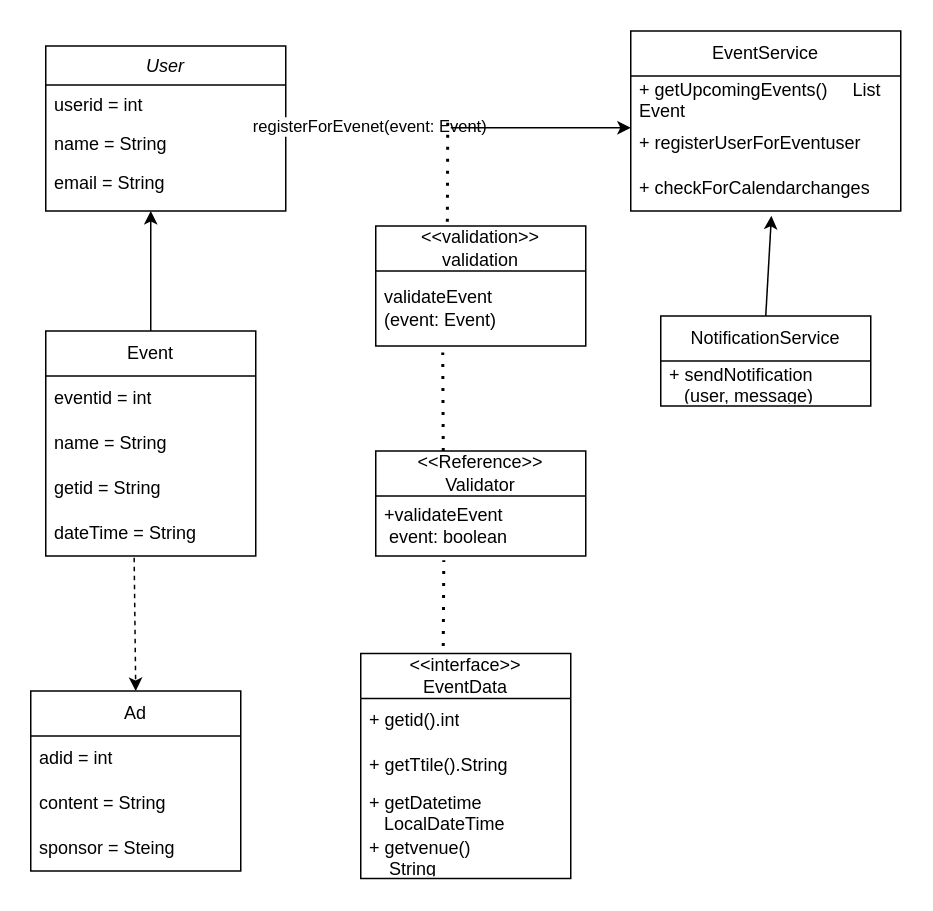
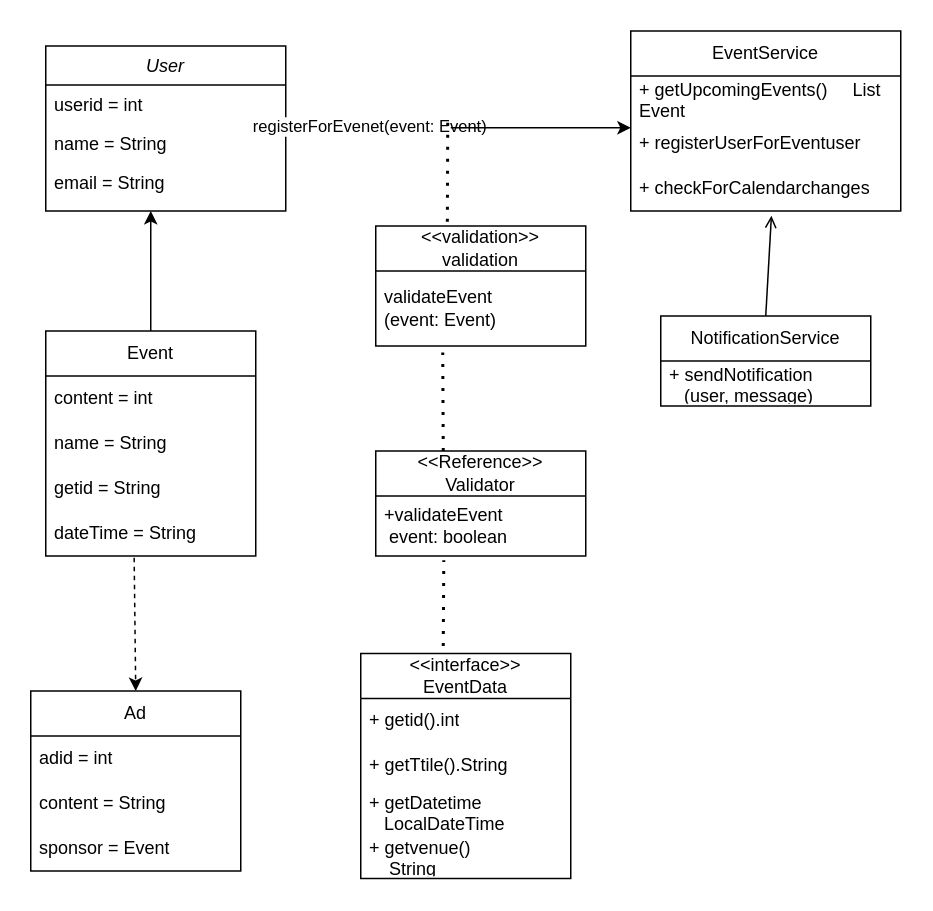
(771, 227) -> (771, 225)
(111, 398) -> (113, 398)
(113, 848) -> (111, 848)
